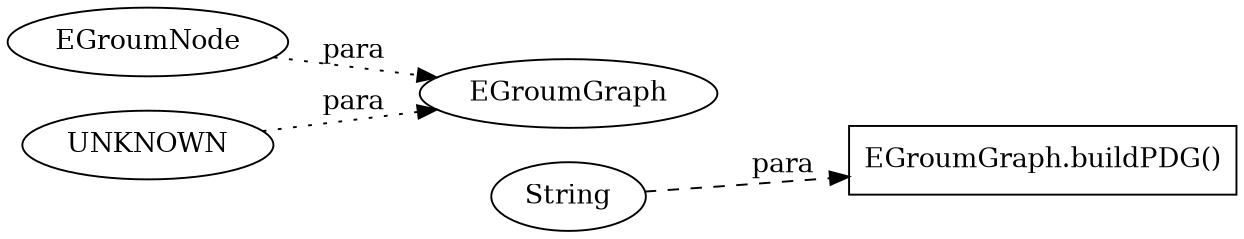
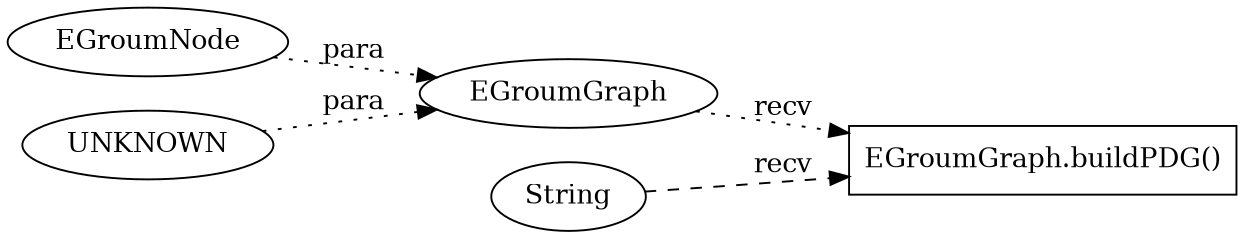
none -> (762, 121)
(783, 165) -> (783, 165)
